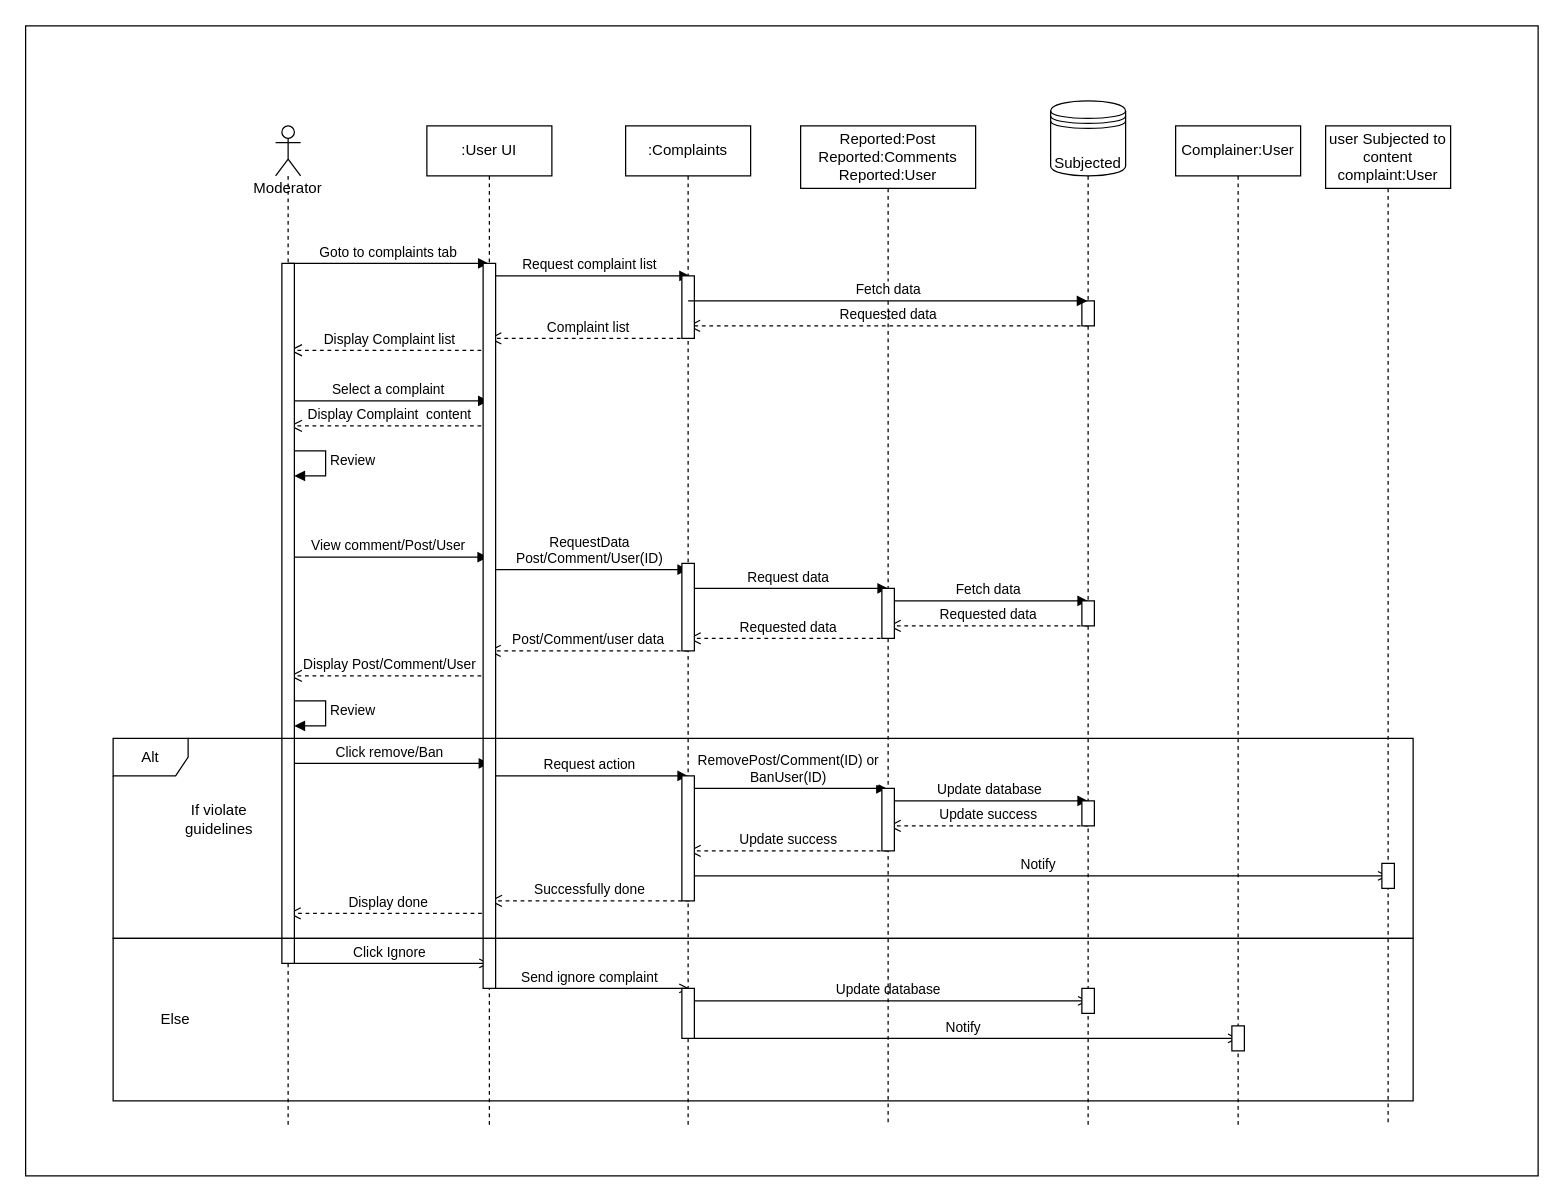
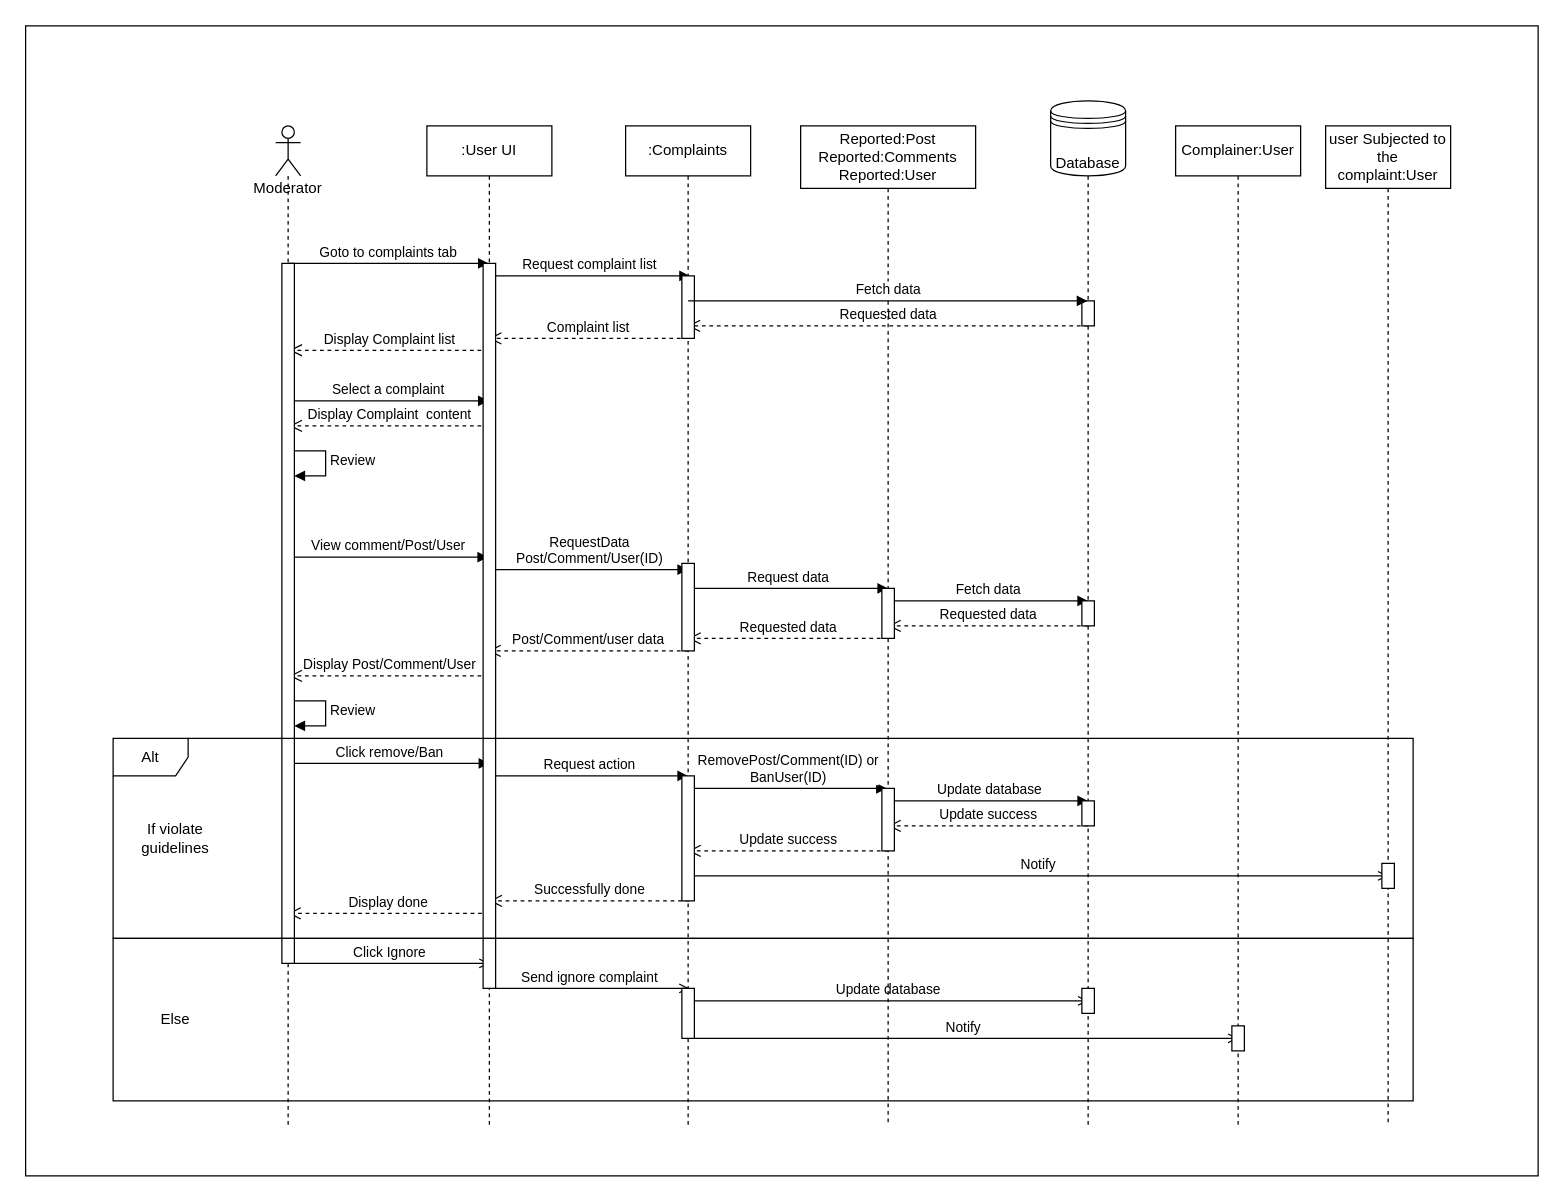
(1388, 157) -> (1388, 157)
(1088, 172) -> (1088, 163)
(219, 819) -> (176, 838)
